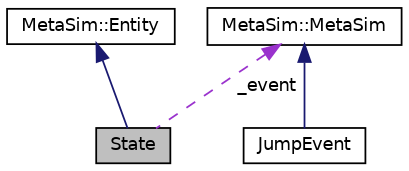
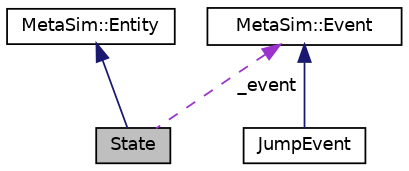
(305, 26) -> (305, 26)
